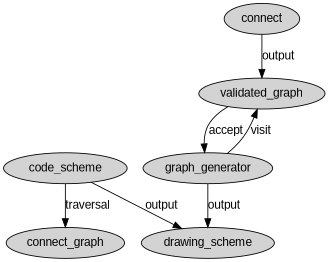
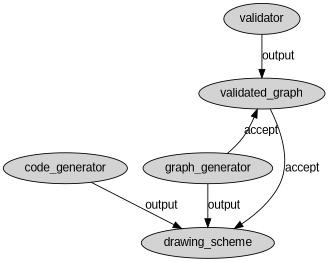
(262, 19) -> (262, 19)
(210, 122) -> (283, 173)
(261, 131) -> (261, 131)
(65, 168) -> (65, 168)
(65, 243) -> none
